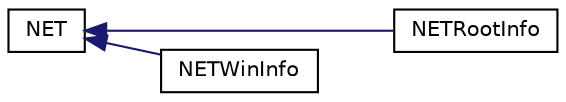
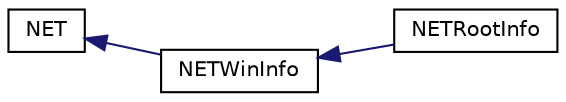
(250, 31) -> (367, 49)
